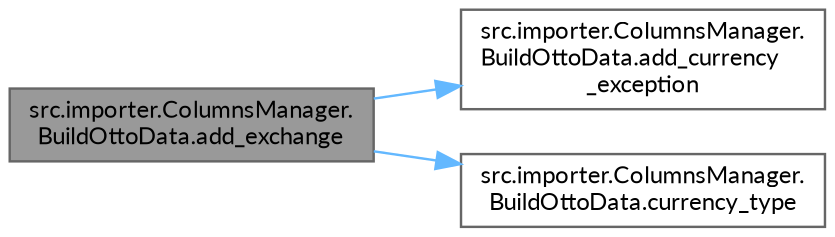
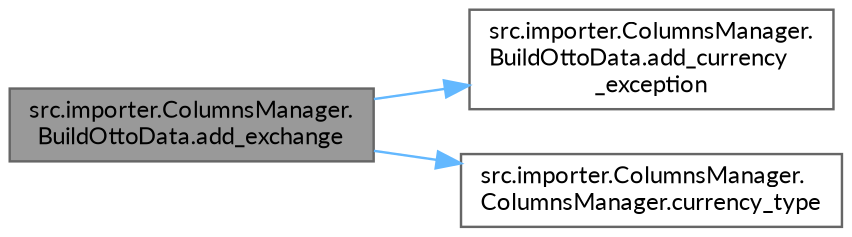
(643, 190) -> (651, 190)
